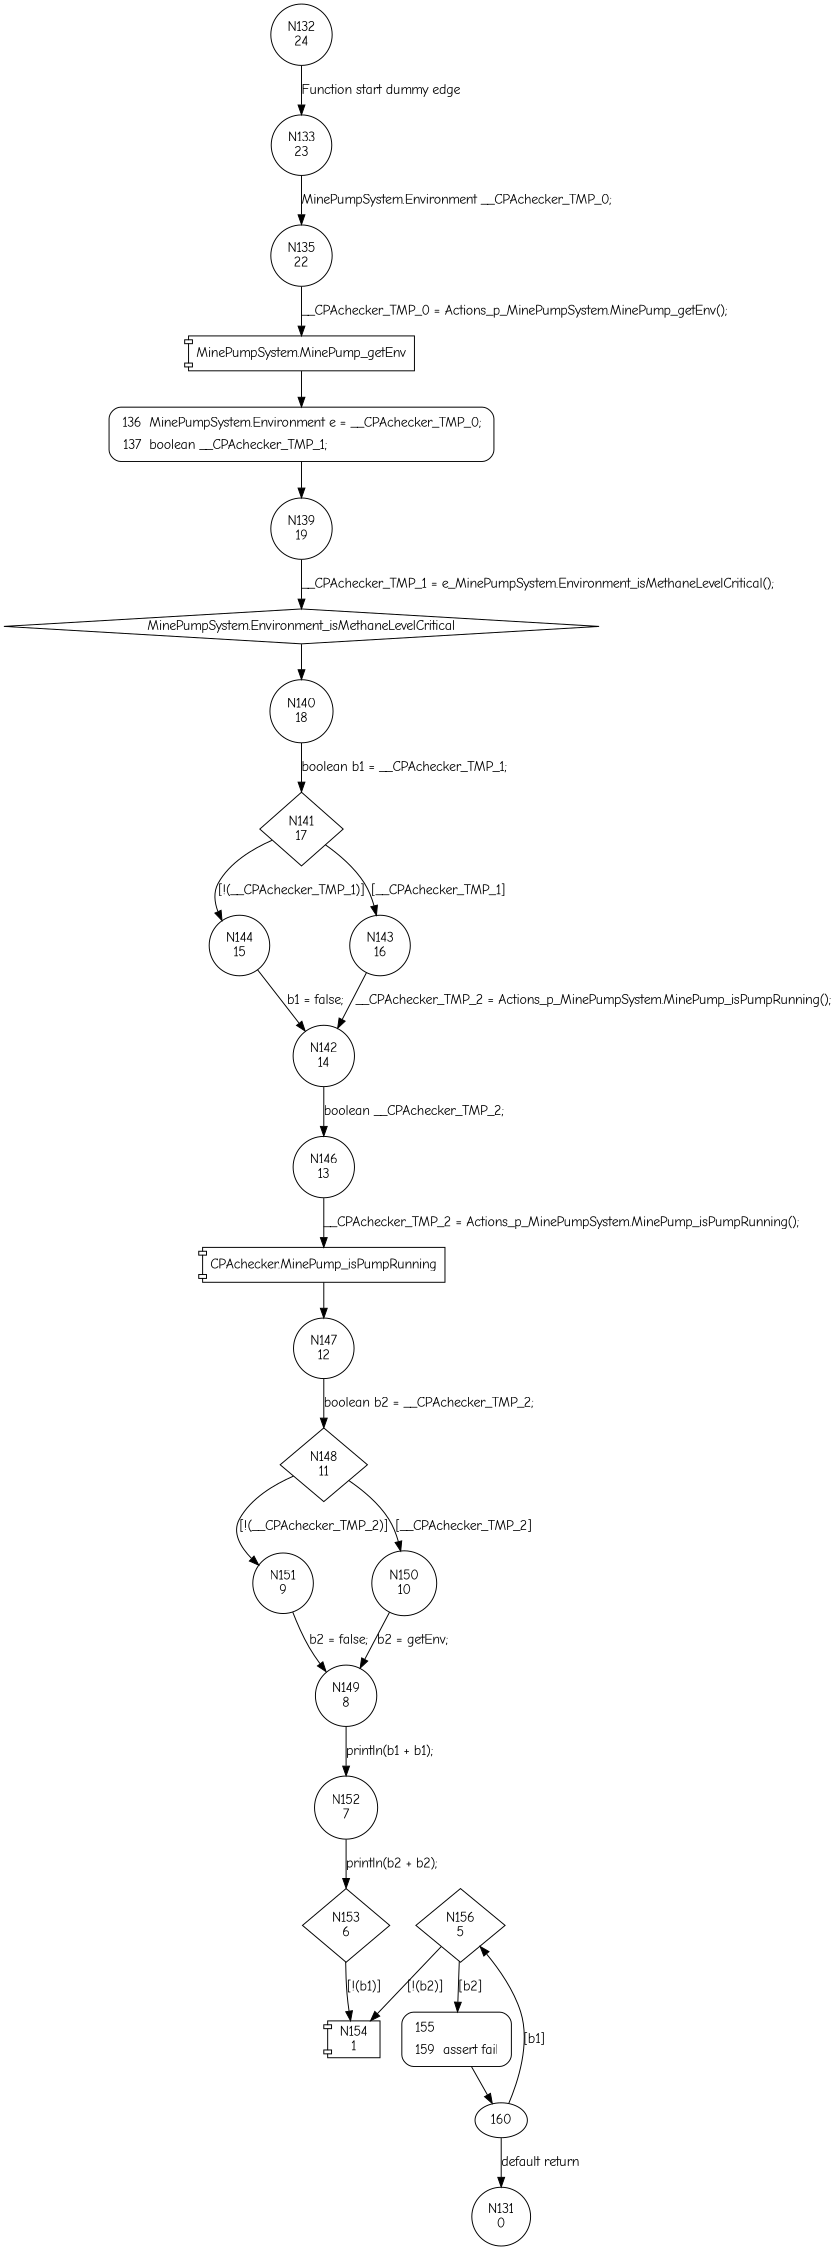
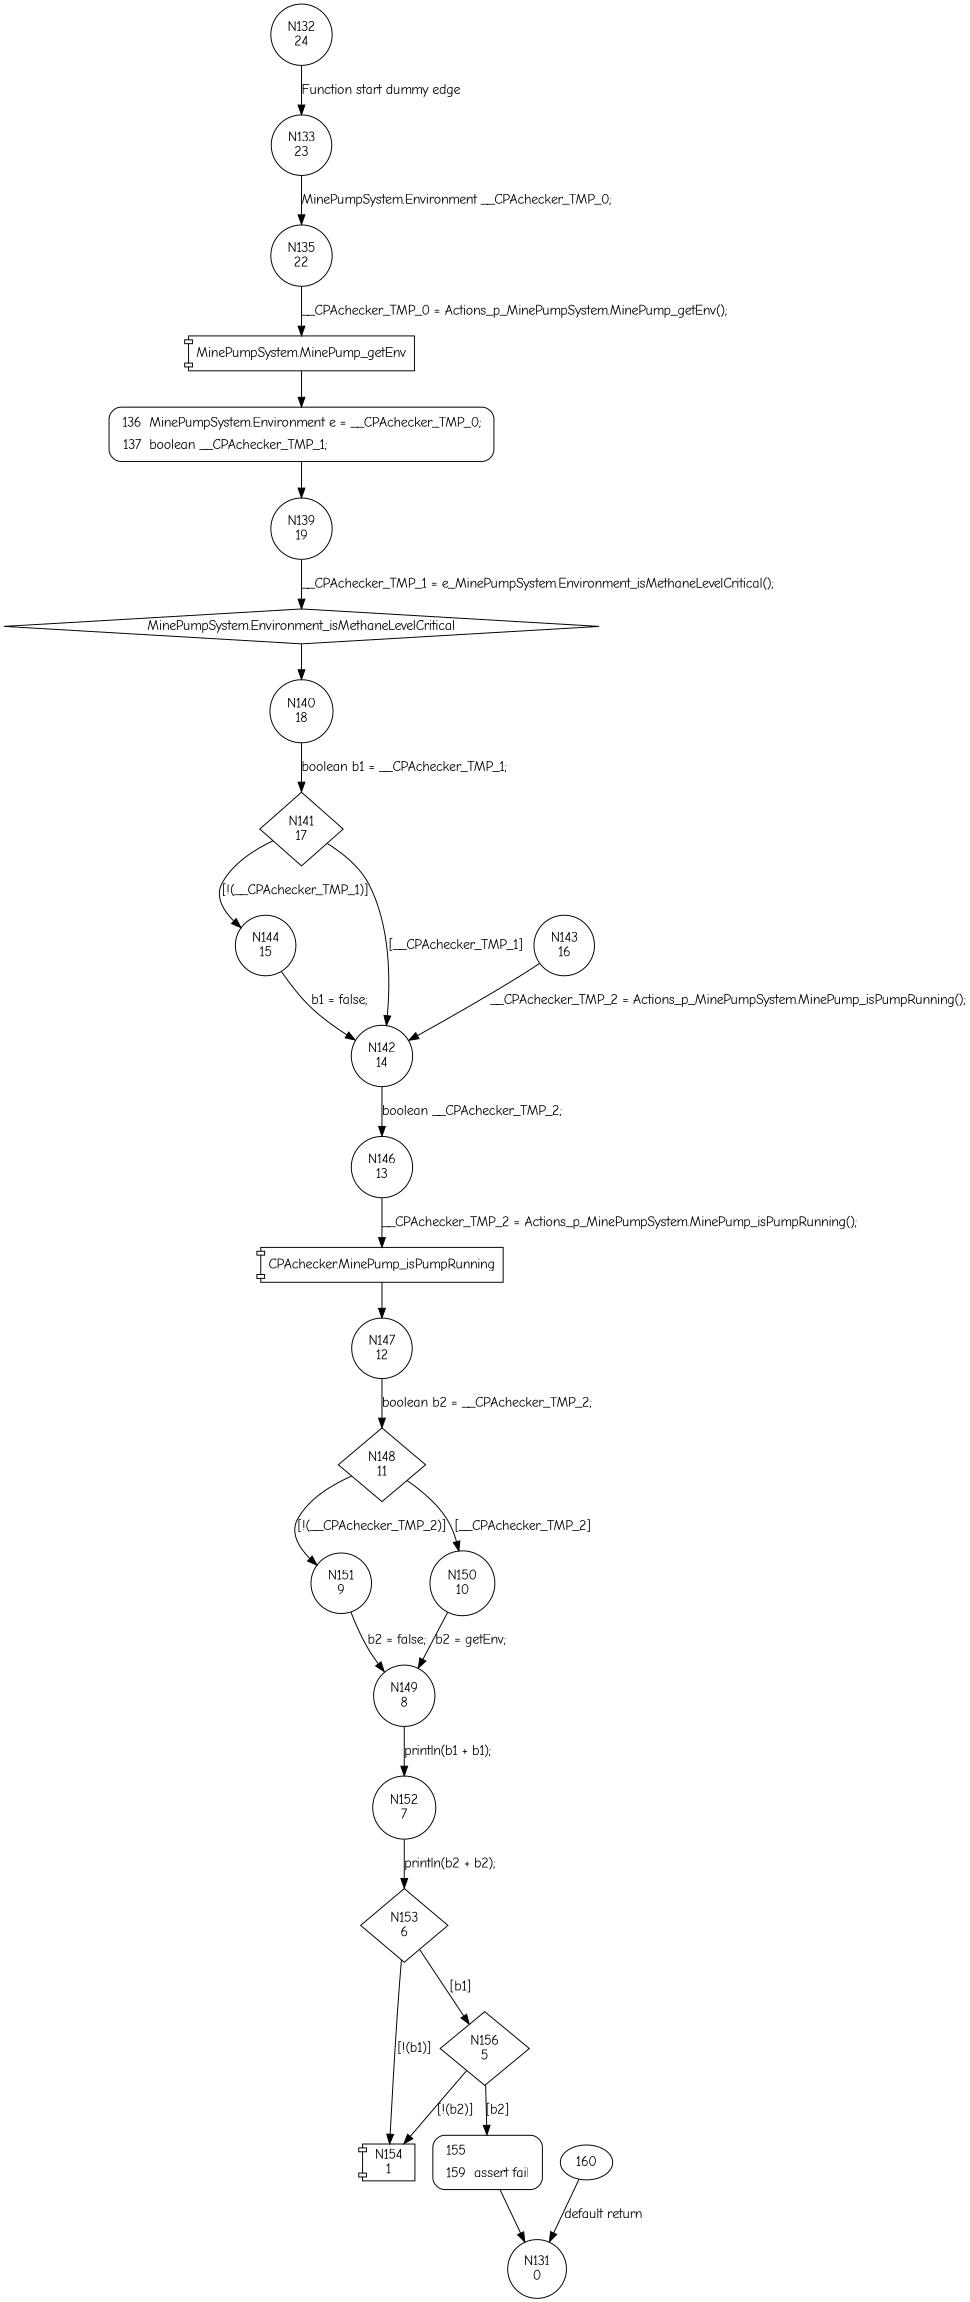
(355, 871) -> (382, 920)
(523, 2025) -> (442, 1983)
(479, 2081) -> (510, 2211)
